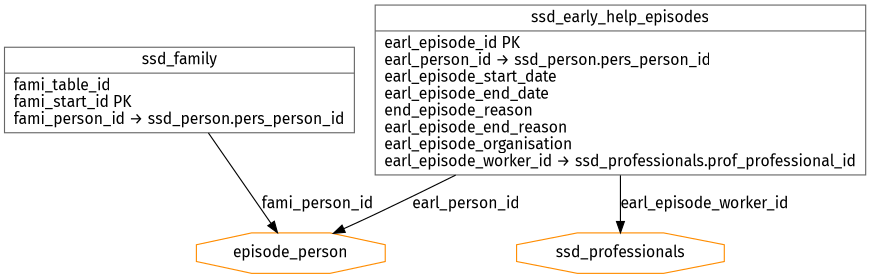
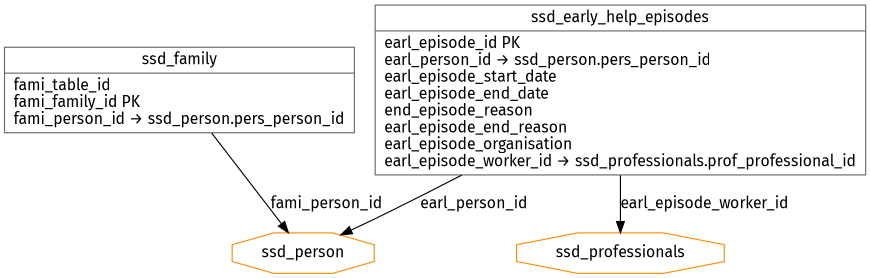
(73, 102) -> (77, 102)
(291, 253) -> (303, 253)
